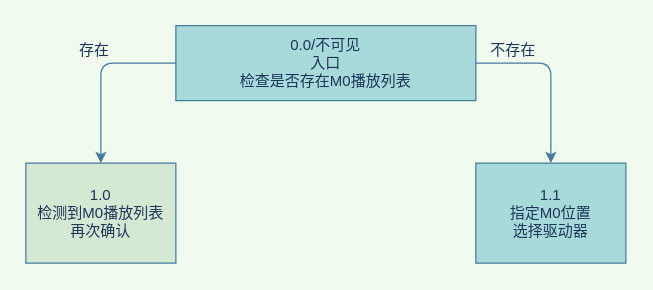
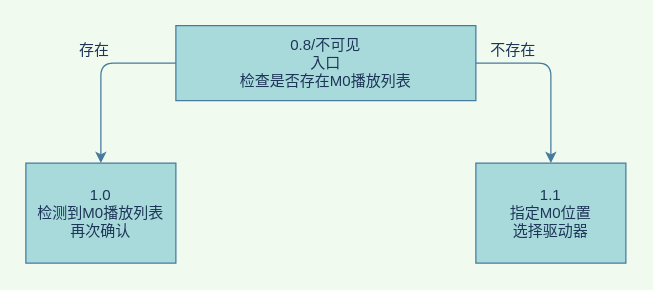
(326, 63) -> (326, 63)
(101, 213) -> (101, 213)
